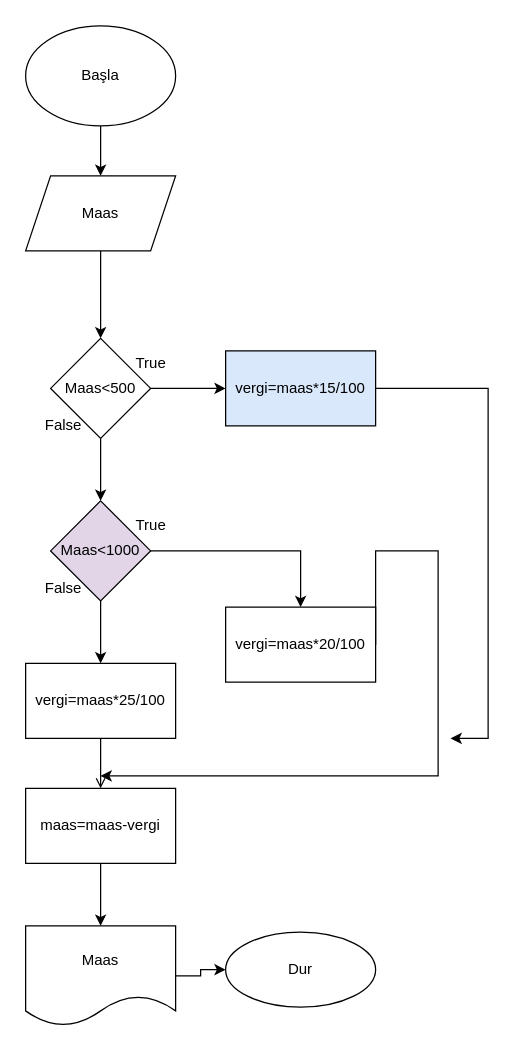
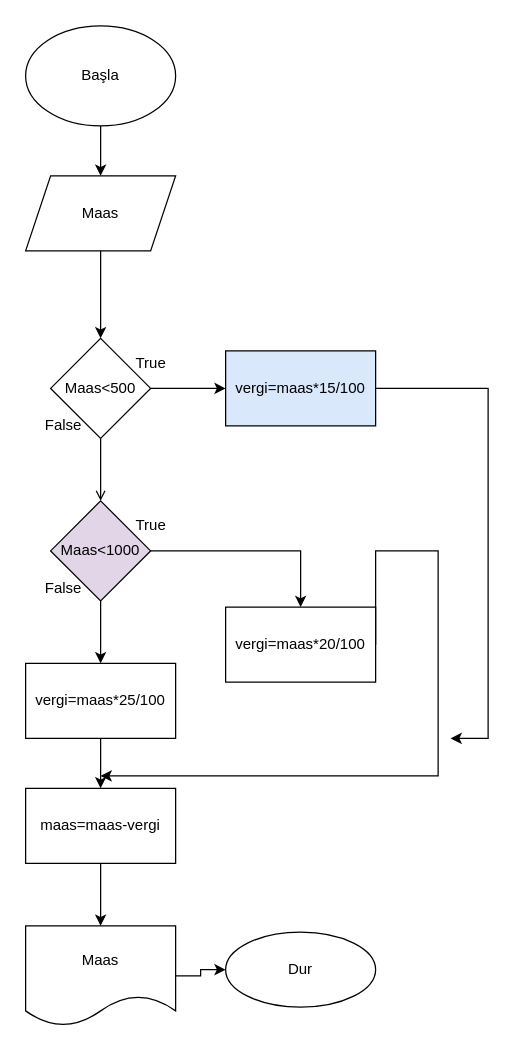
(101, 491) -> (101, 493)
(101, 780) -> (101, 778)
